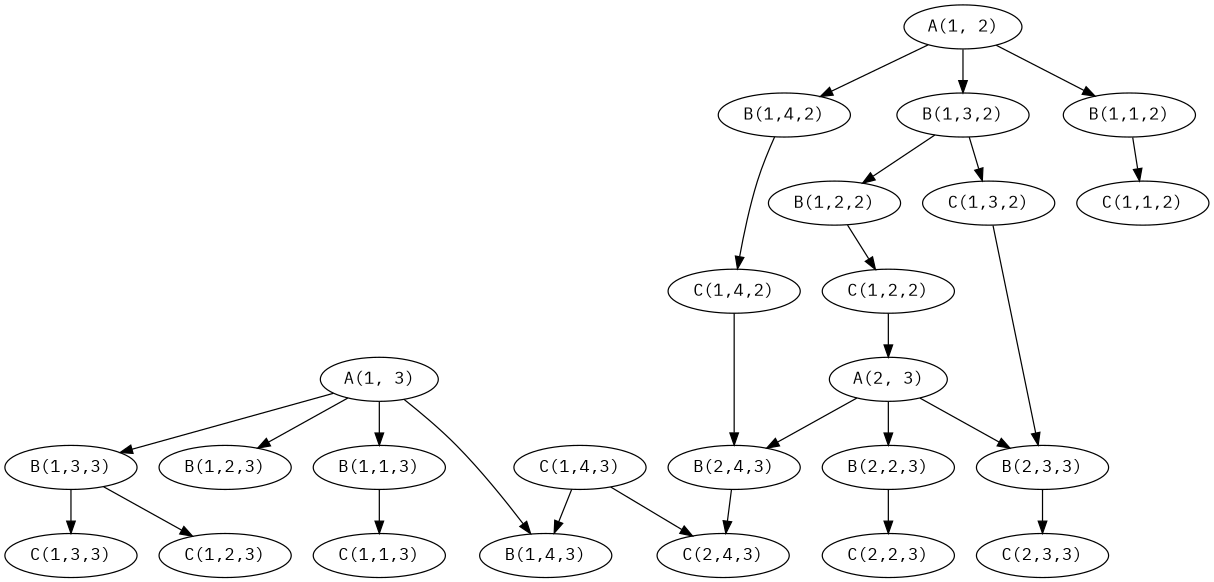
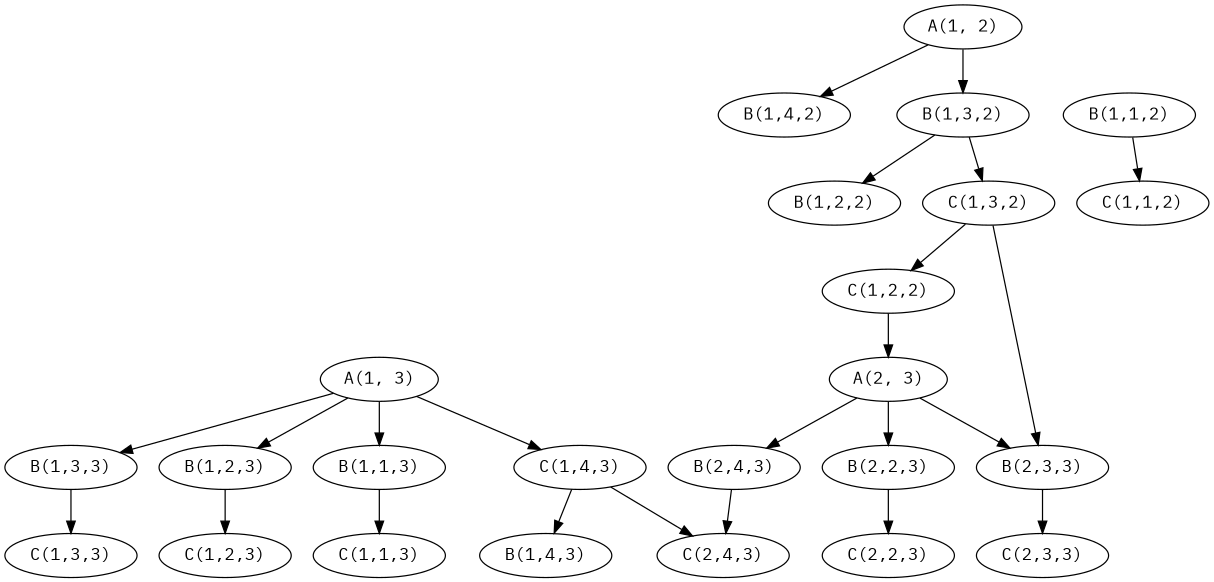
(1040, 68) -> none
(858, 242) -> (943, 243)
(734, 291) -> none
(468, 457) -> (473, 421)
(143, 508) -> (225, 505)
